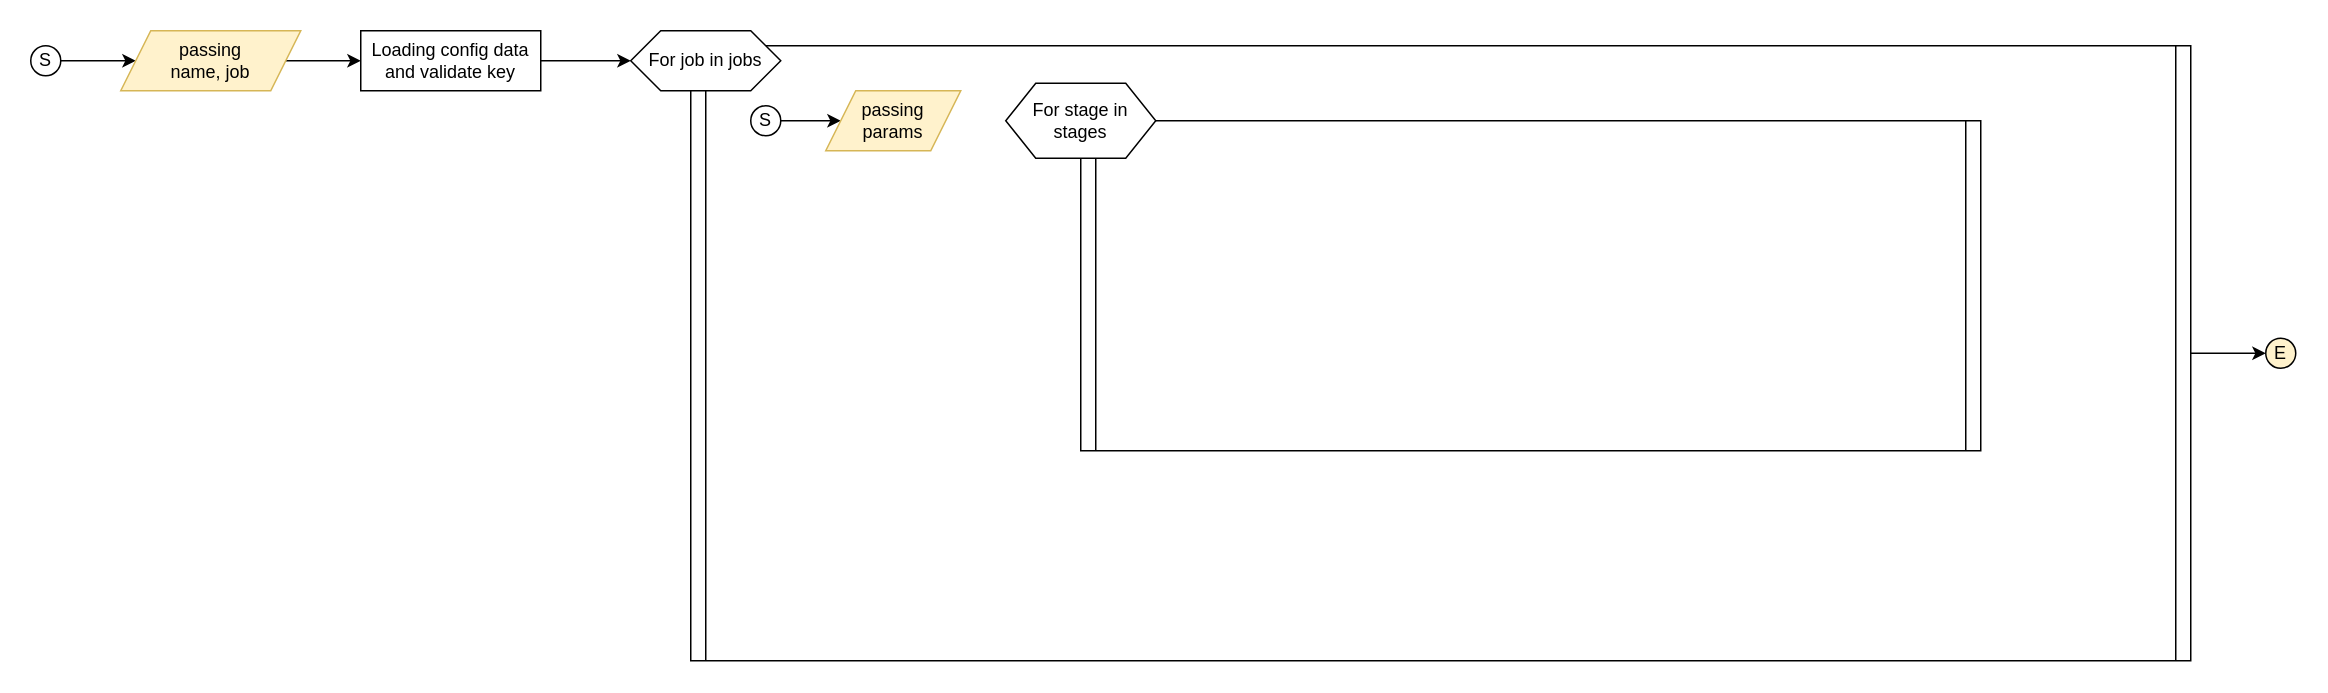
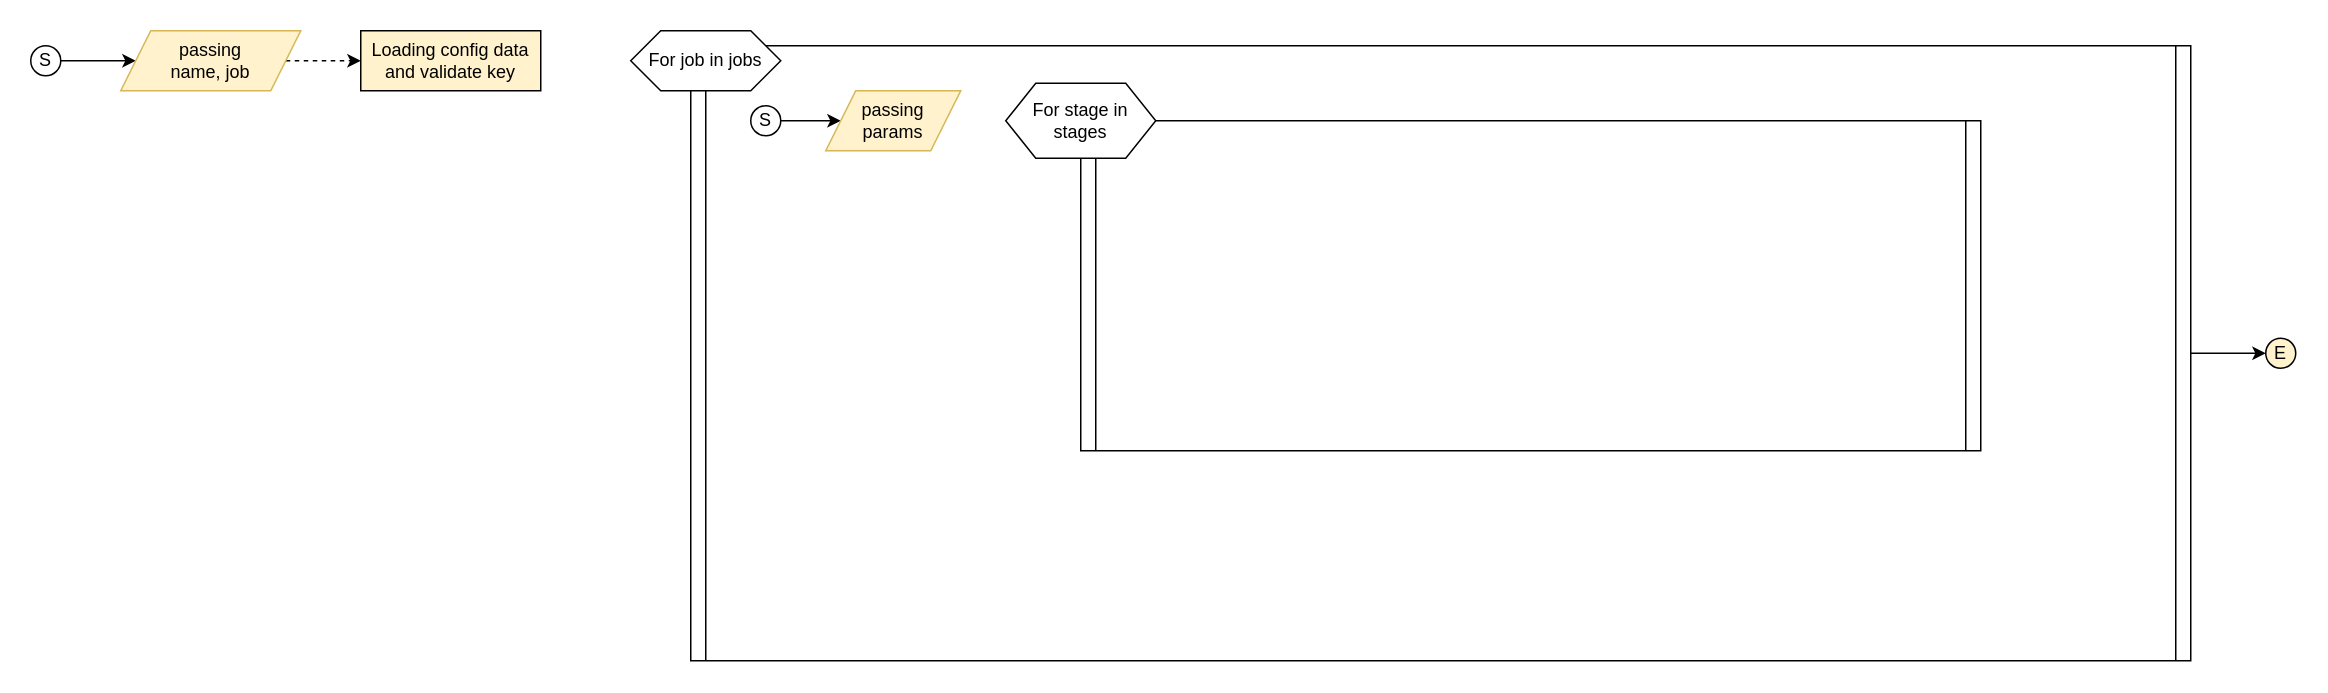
(319, 61) -> (319, 61)
(451, 61) -> (451, 61)
(581, 61) -> none
